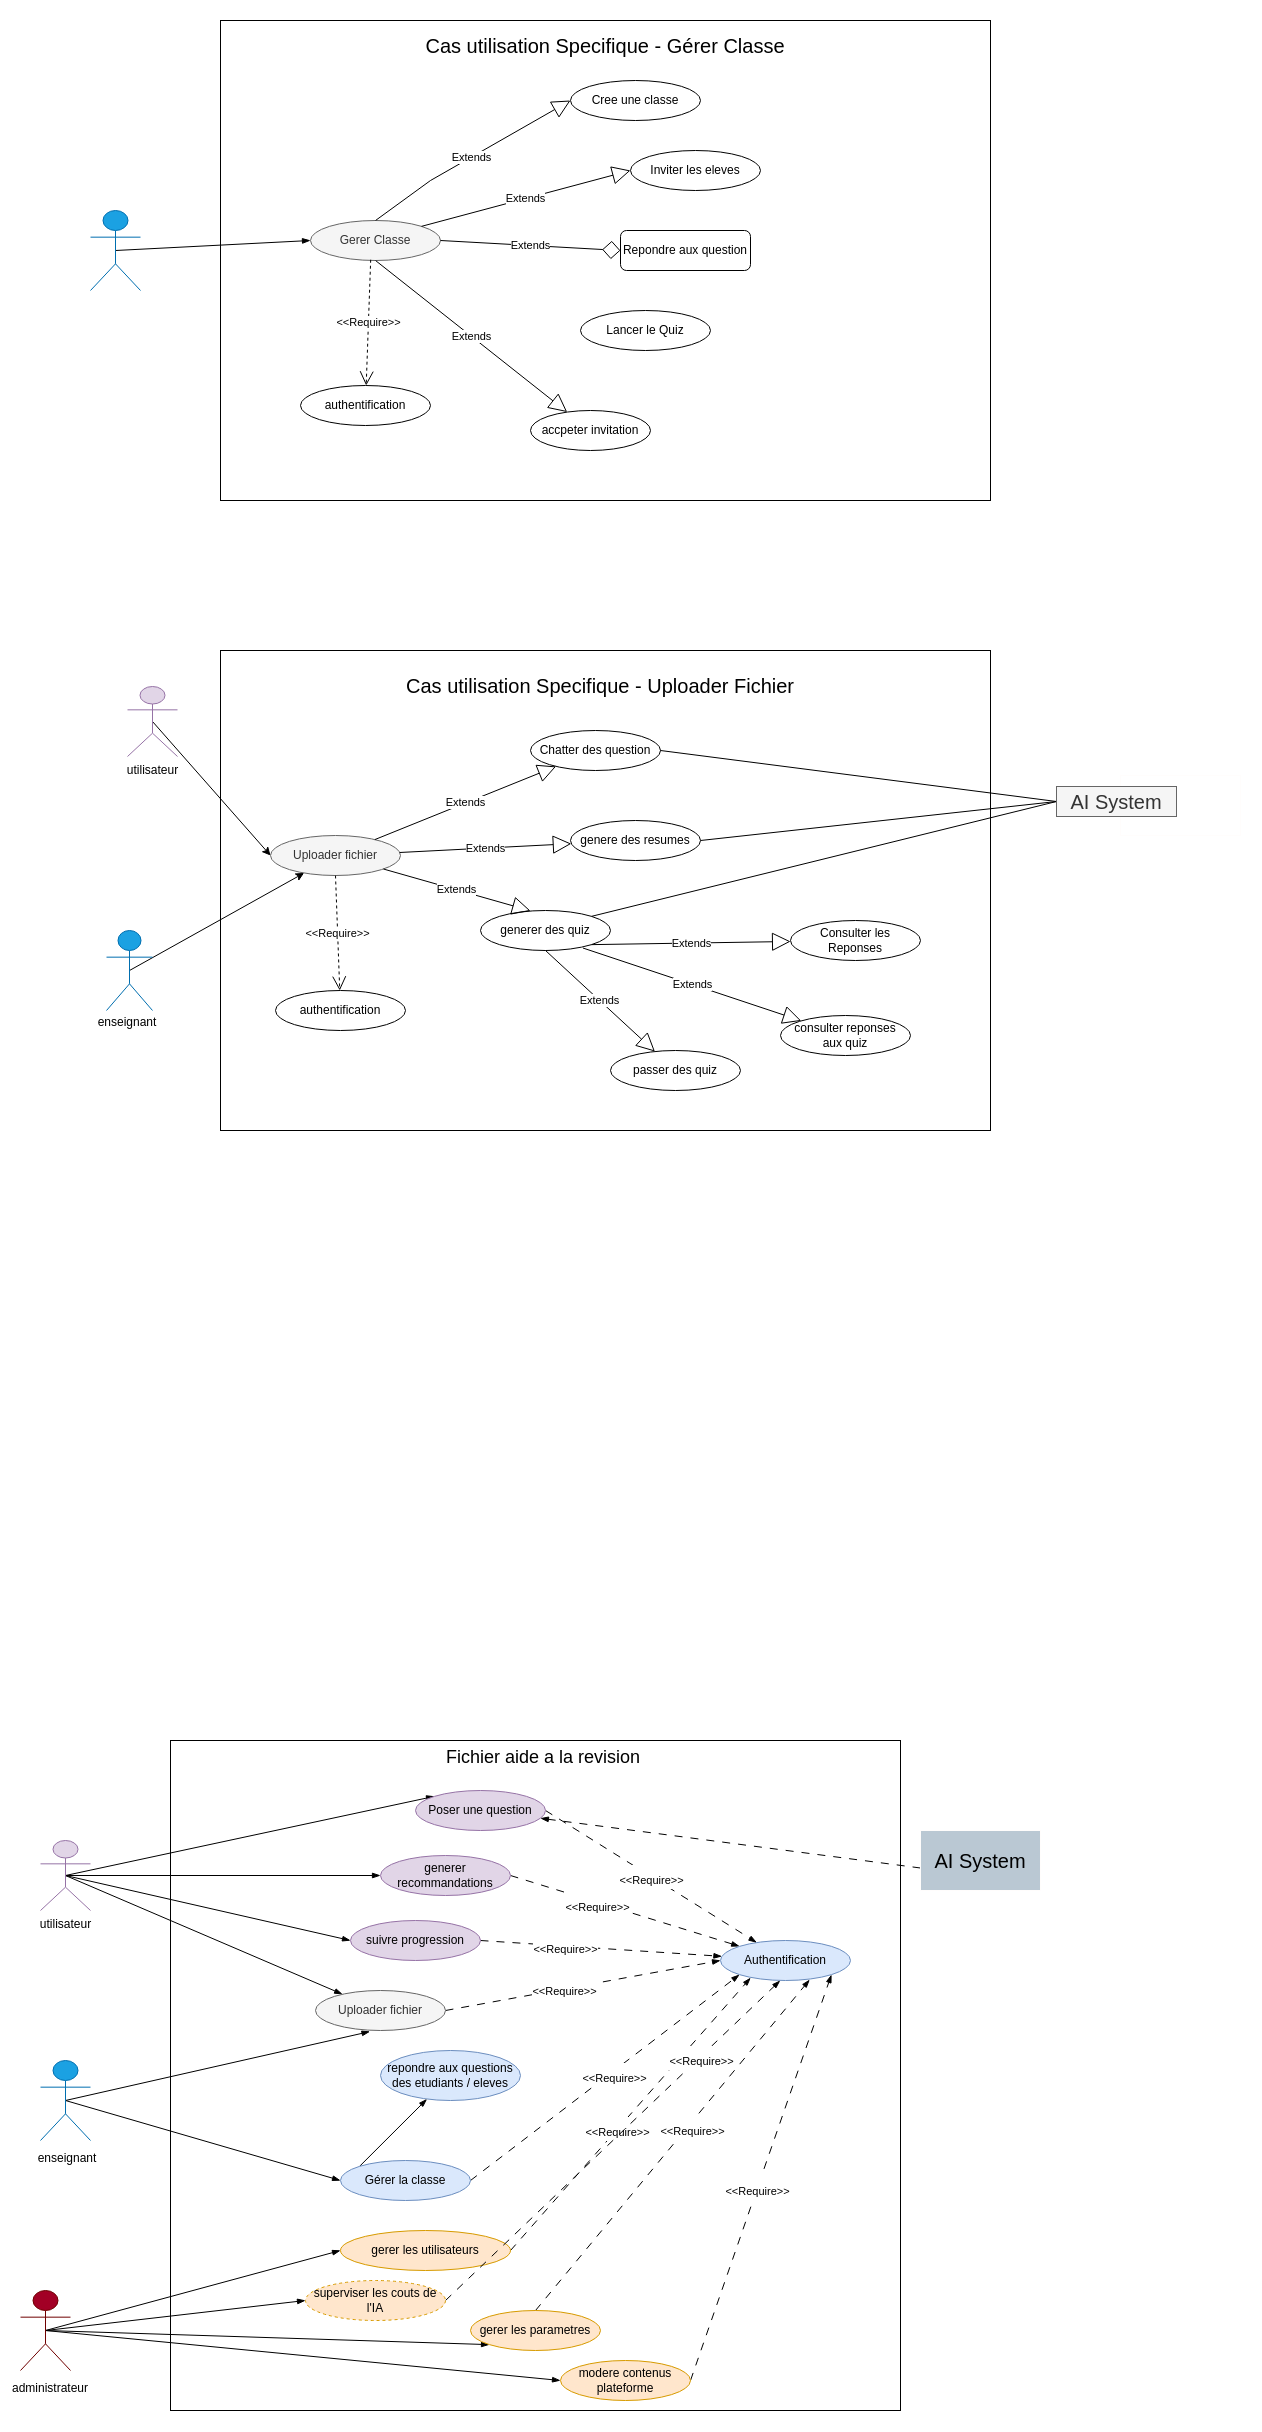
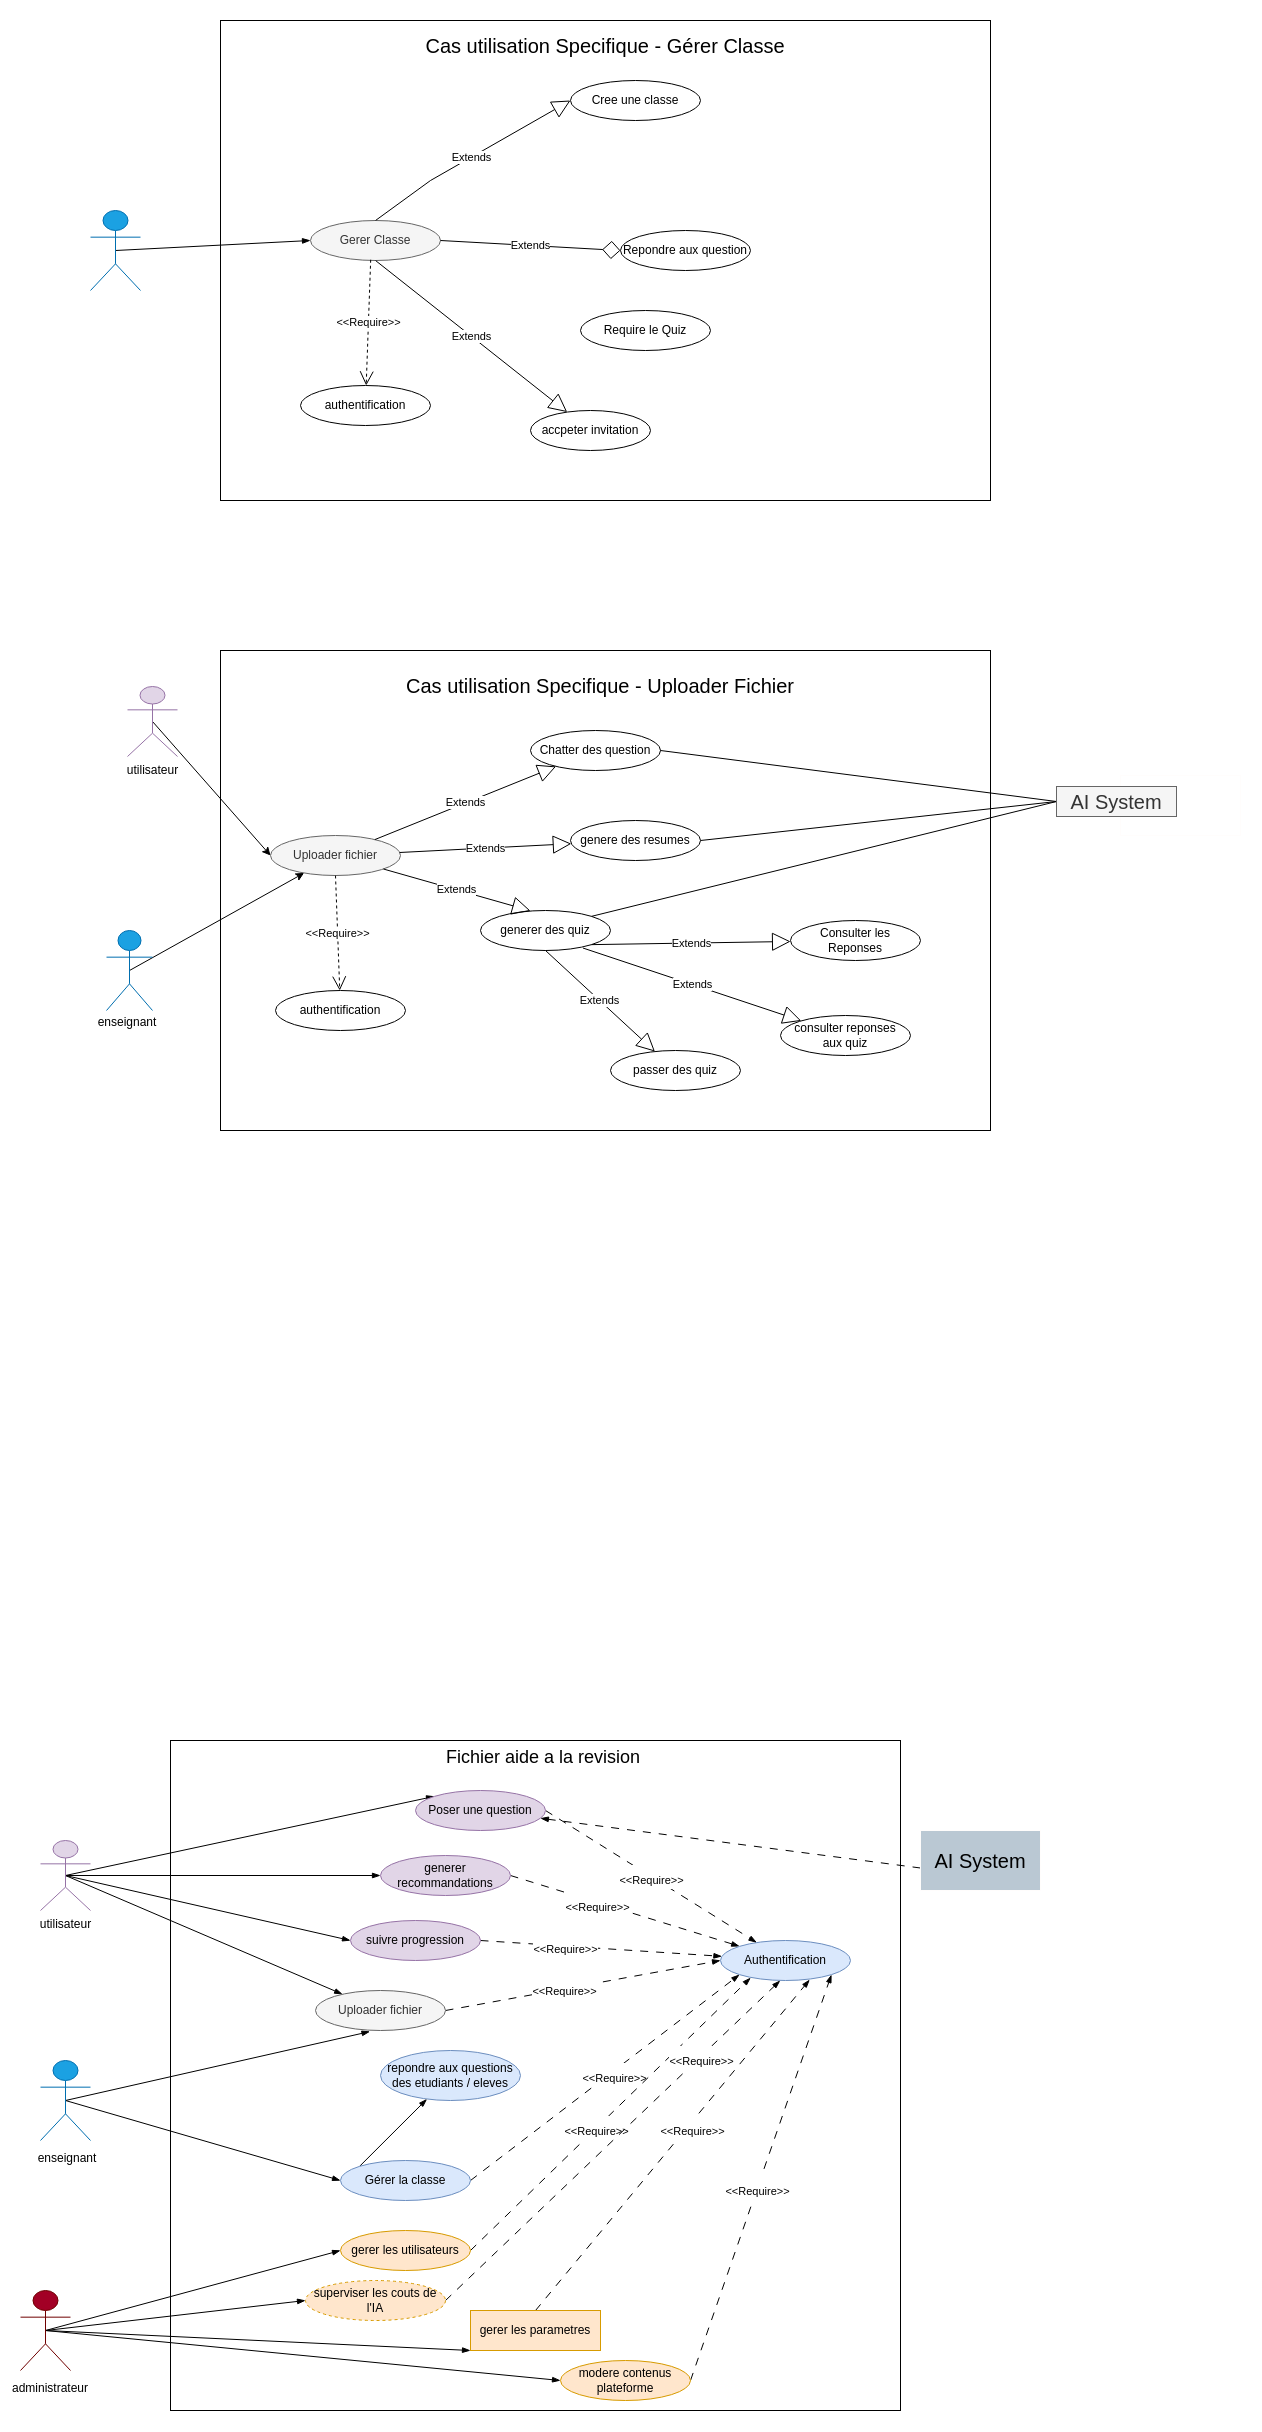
(696, 171) -> none
(517, 201) -> none
(686, 251) -> (686, 251)
(646, 331) -> (646, 331)
(426, 2251) -> (406, 2251)
(536, 2331) -> (536, 2331)
